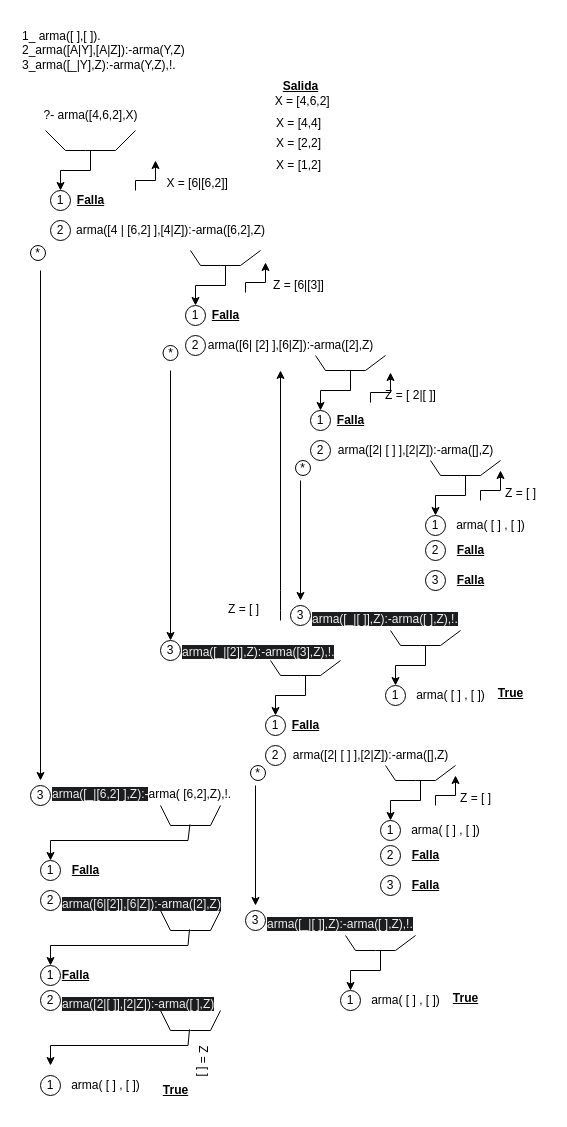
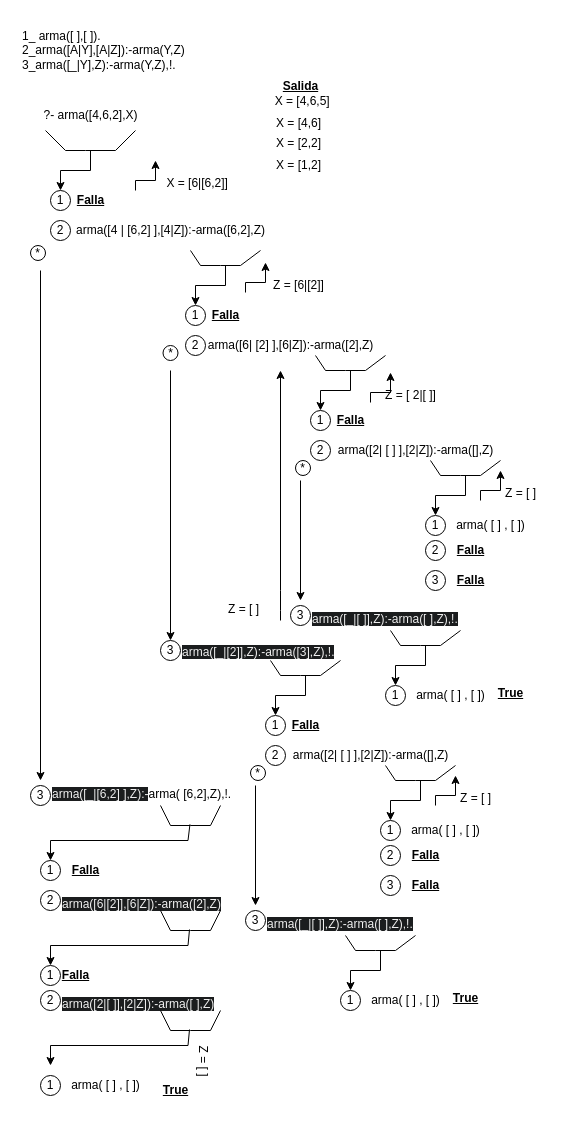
(301, 94) -> (301, 94)
(299, 124) -> (299, 124)
(299, 286) -> (299, 286)
